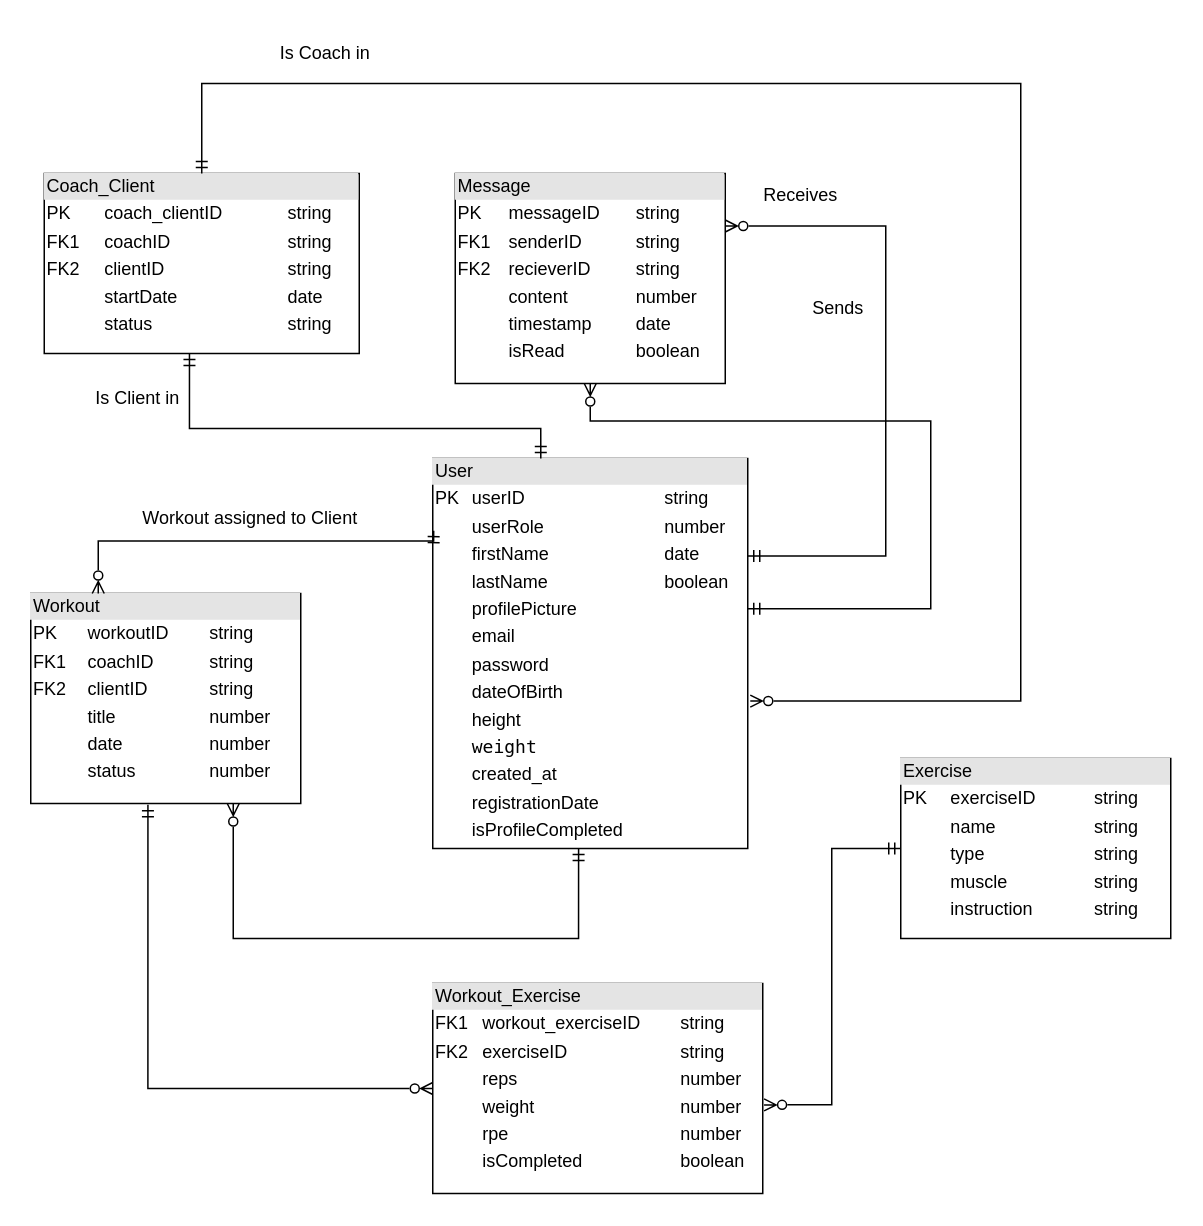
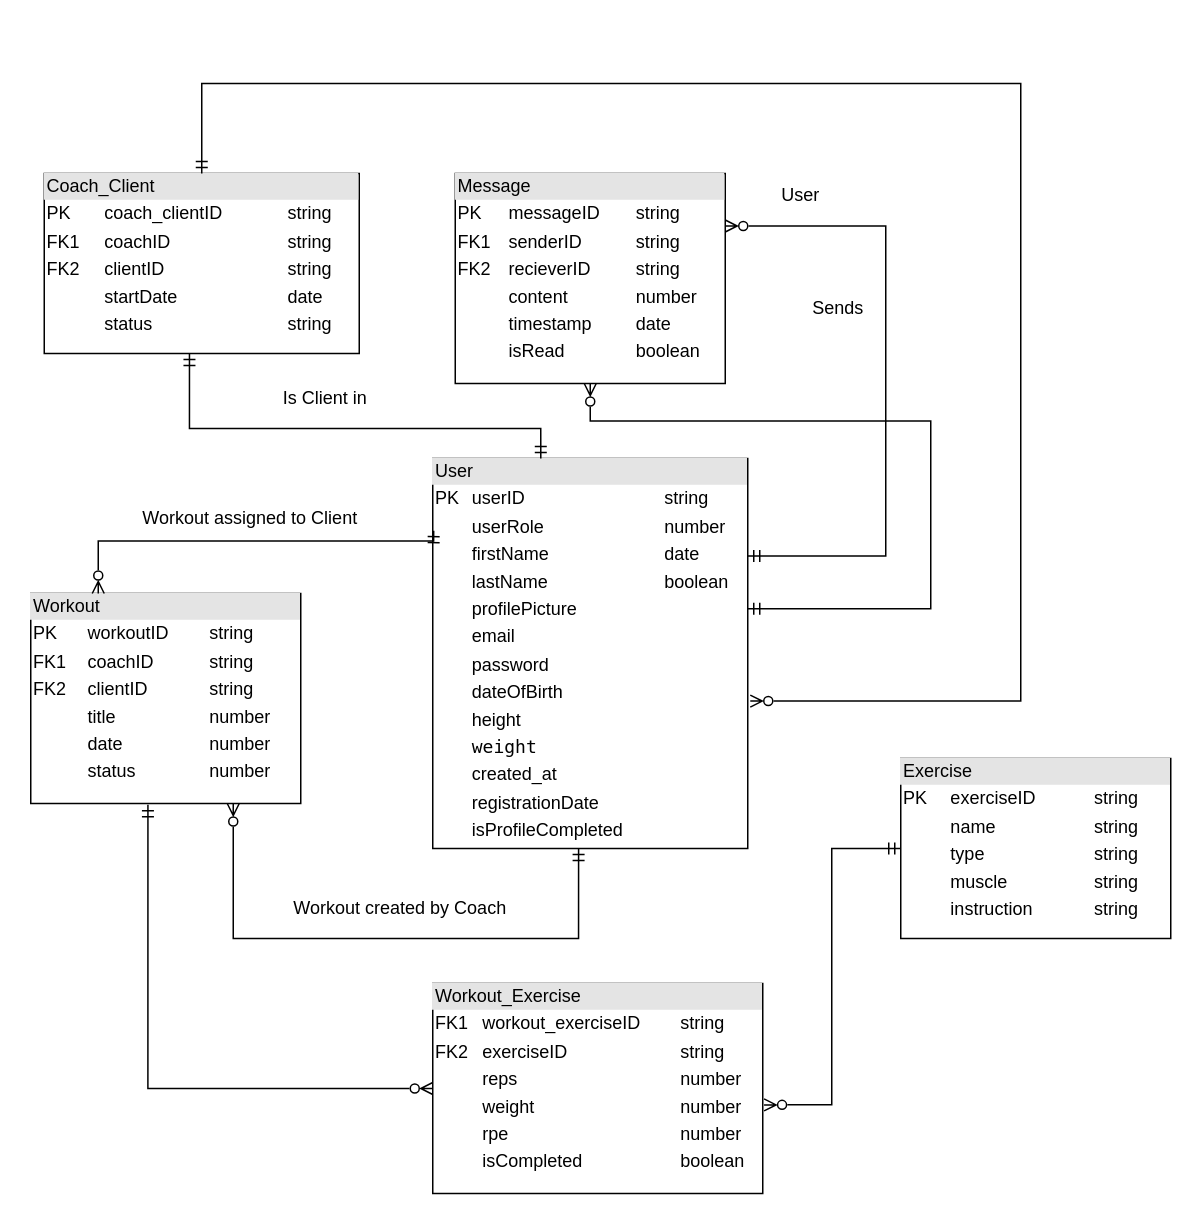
(325, 53) -> none
(801, 196) -> (801, 196)
(137, 398) -> (325, 398)
none -> (400, 908)
